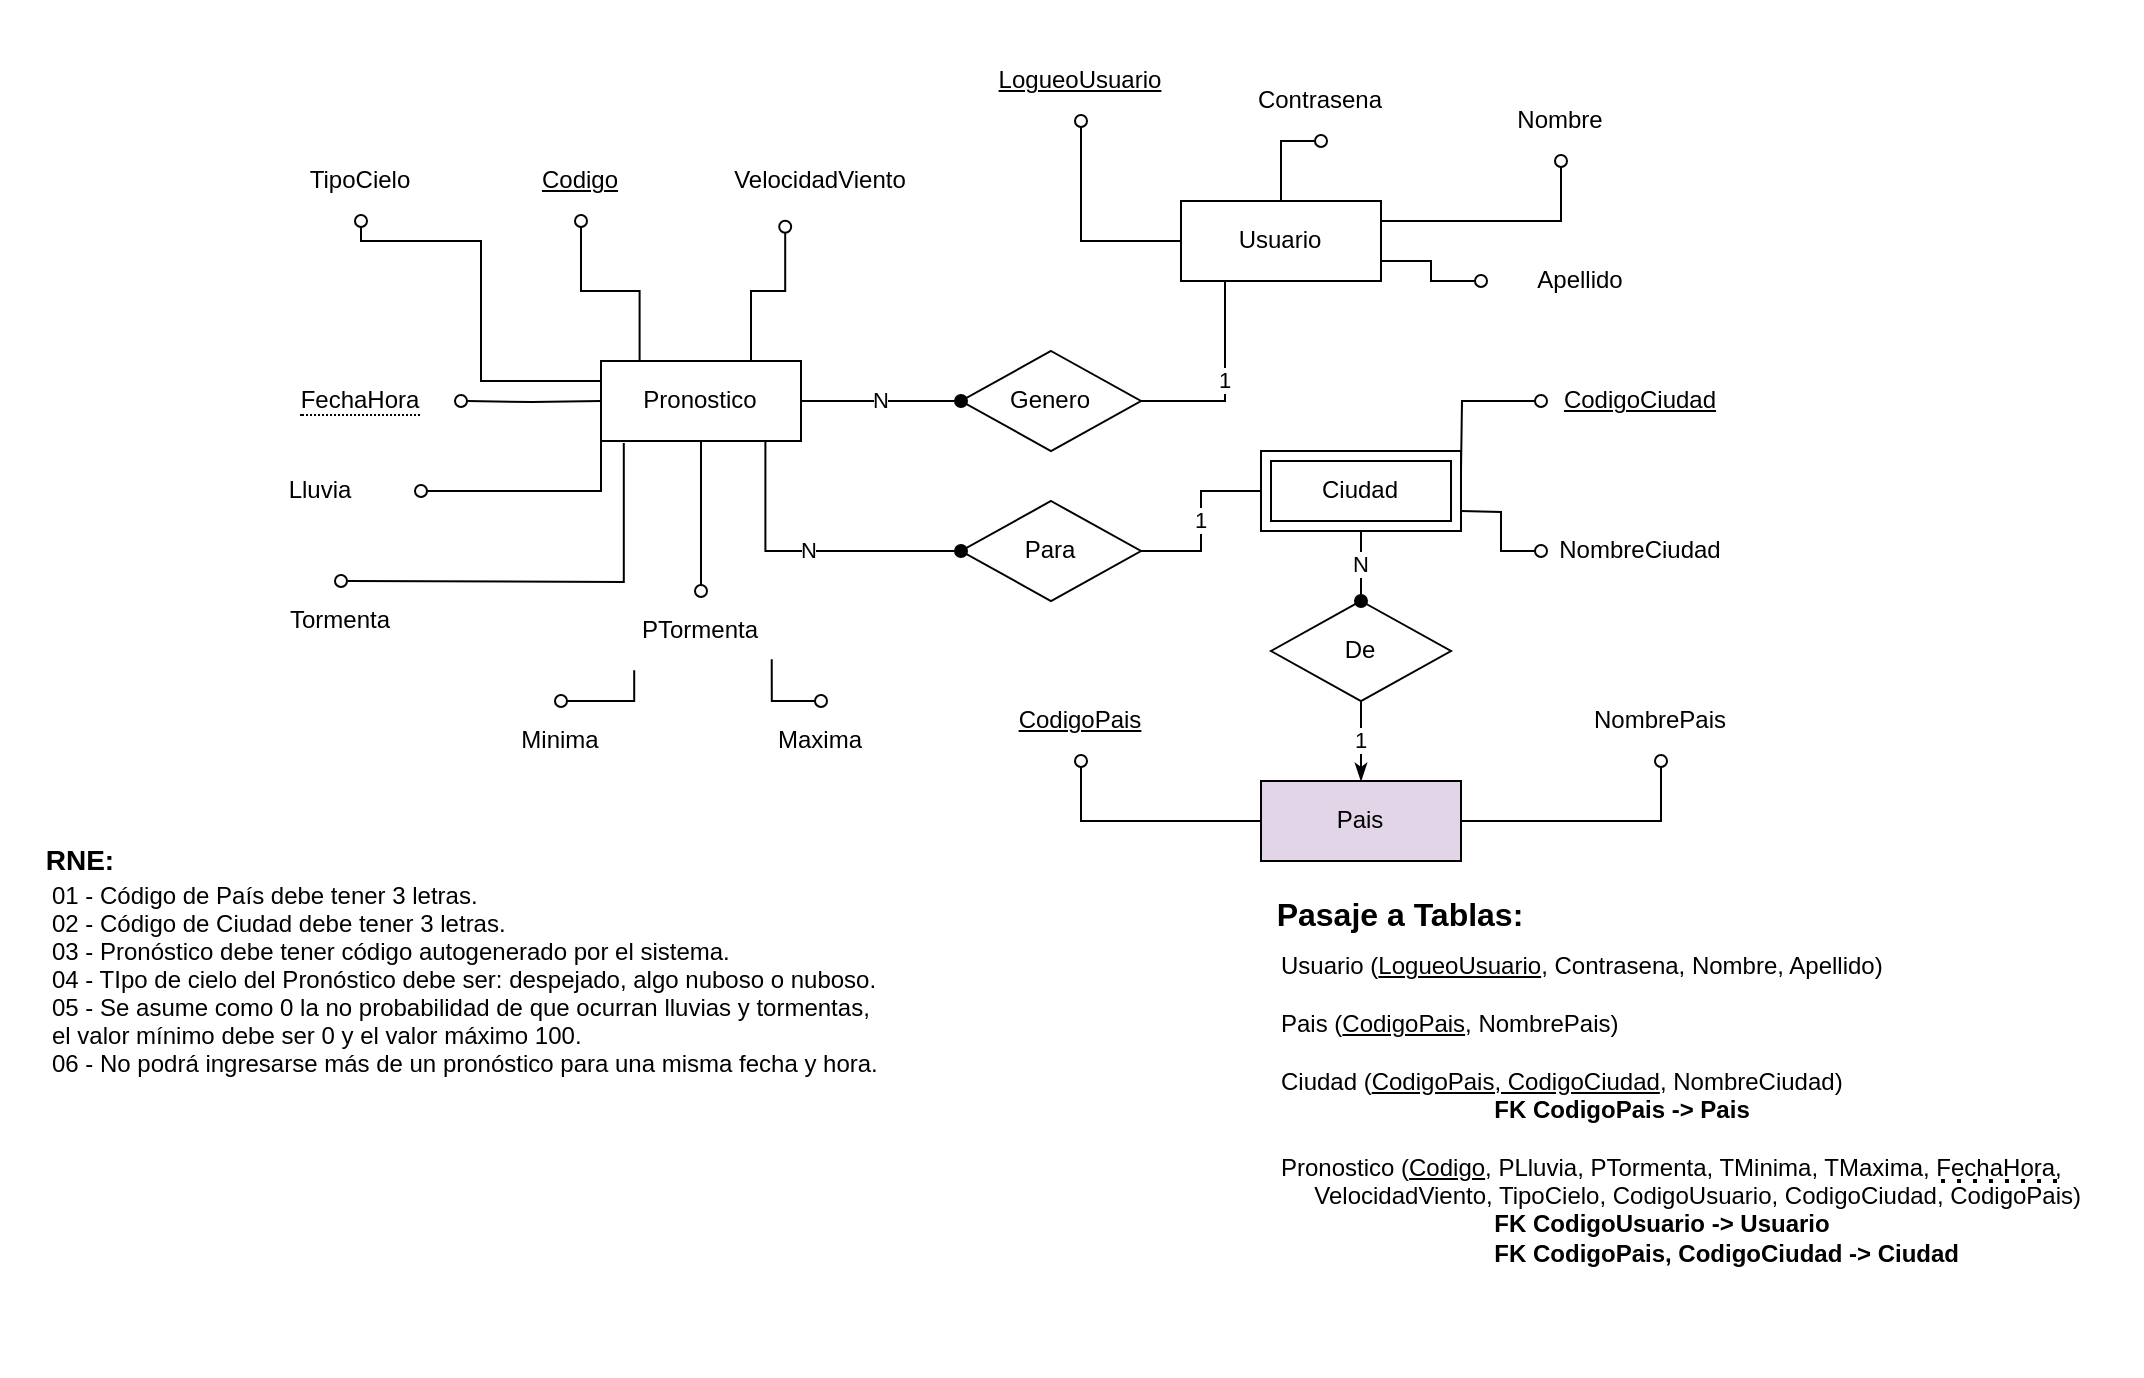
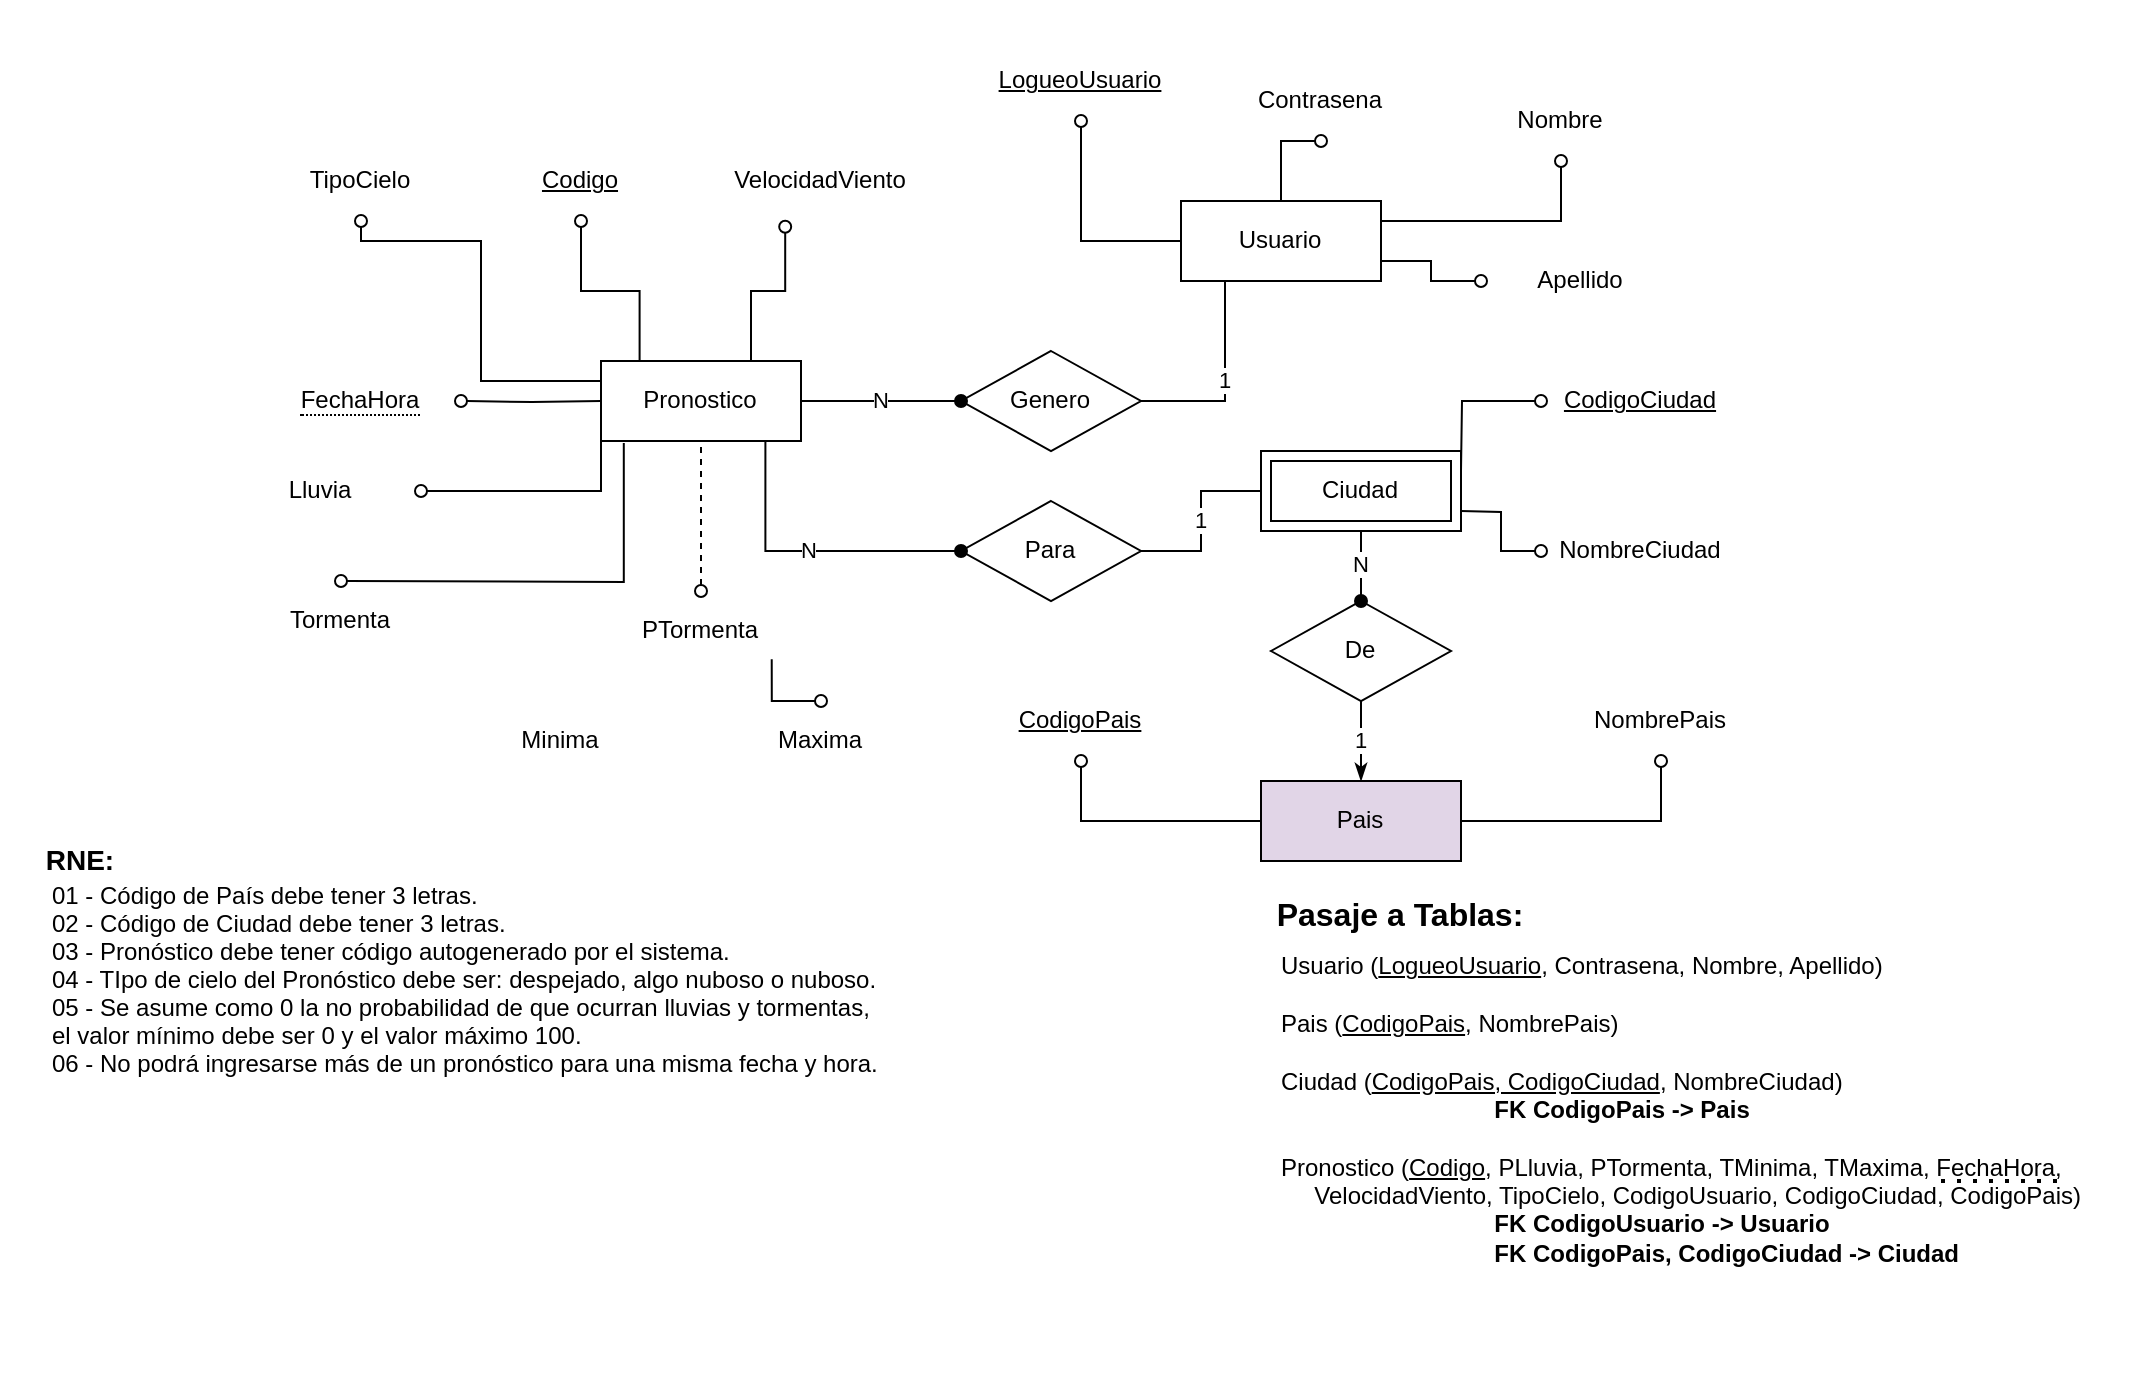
(701, 511) -> (701, 511)
(615, 701) -> none
